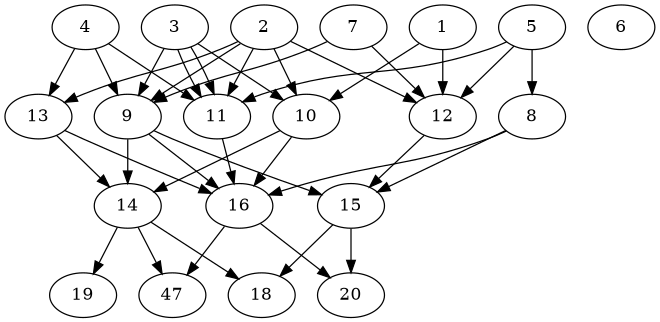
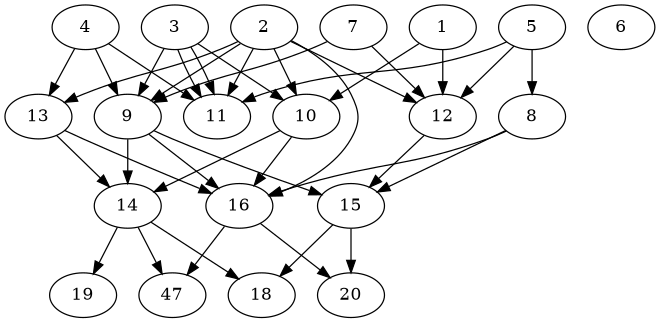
(225, 149) -> (358, 120)
